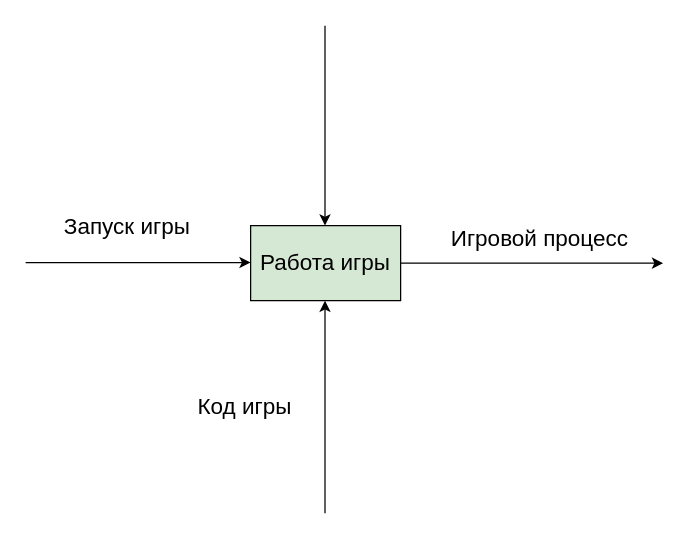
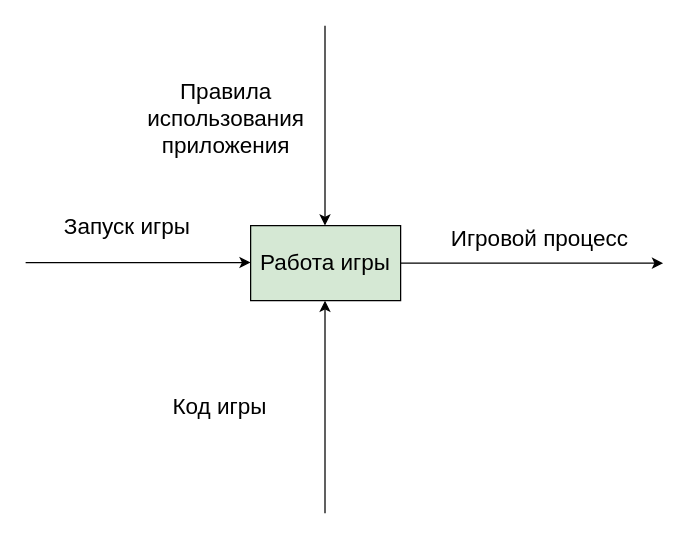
none -> (226, 119)
(244, 407) -> (219, 407)
